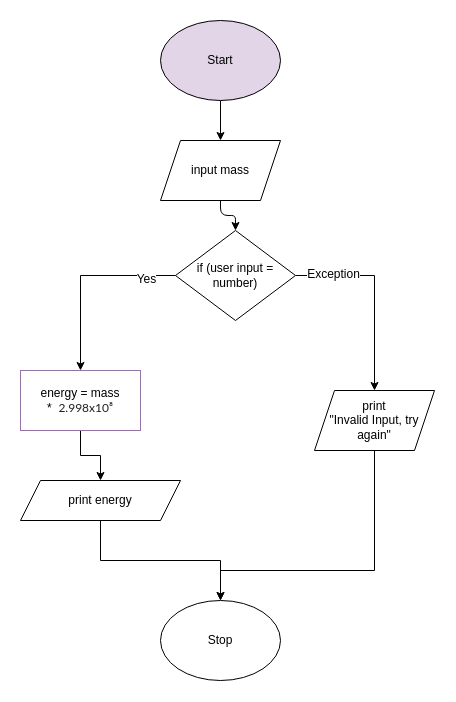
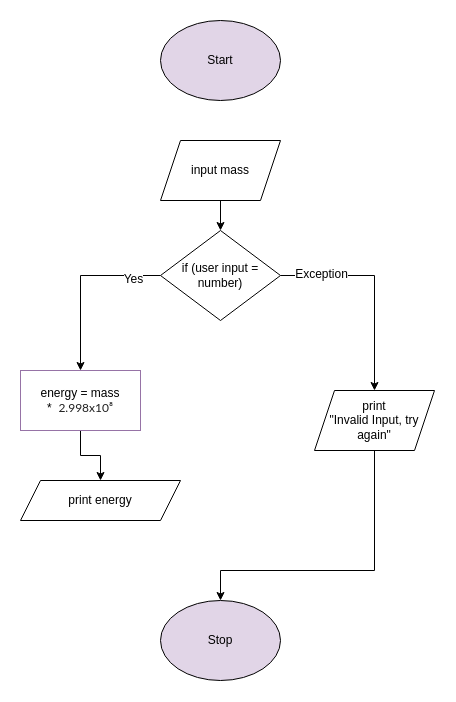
(221, 117) -> none
(236, 276) -> (221, 276)
(144, 561) -> none
(221, 641) -> (221, 641)
